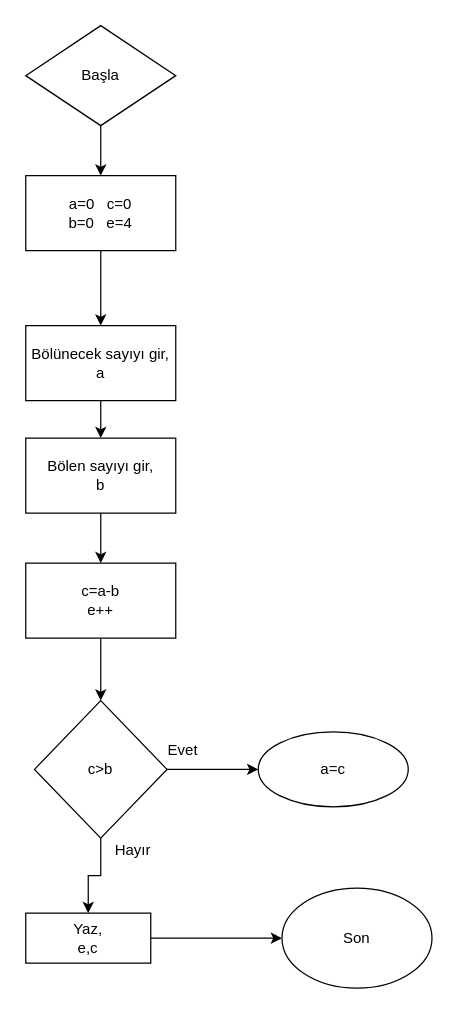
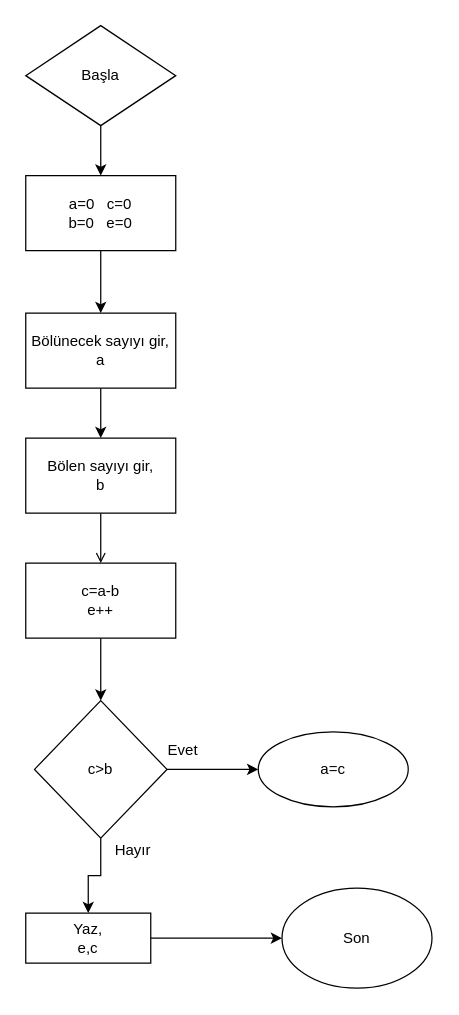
(101, 213) -> (101, 213)
(101, 363) -> (101, 351)
(101, 553) -> (101, 555)
